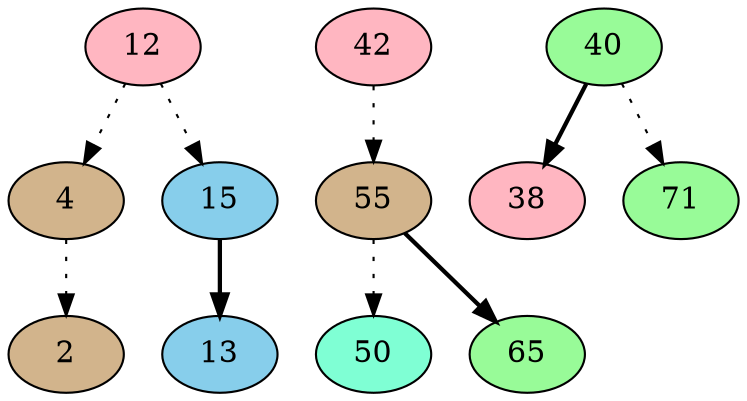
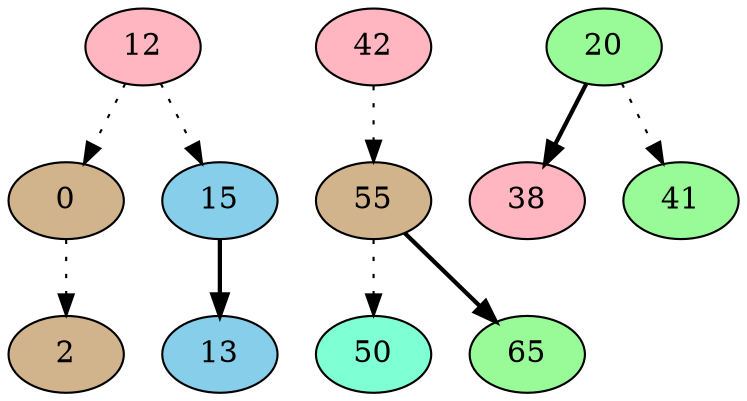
(604, 47) -> (604, 47)
(66, 201) -> (66, 201)
(681, 201) -> (681, 201)
